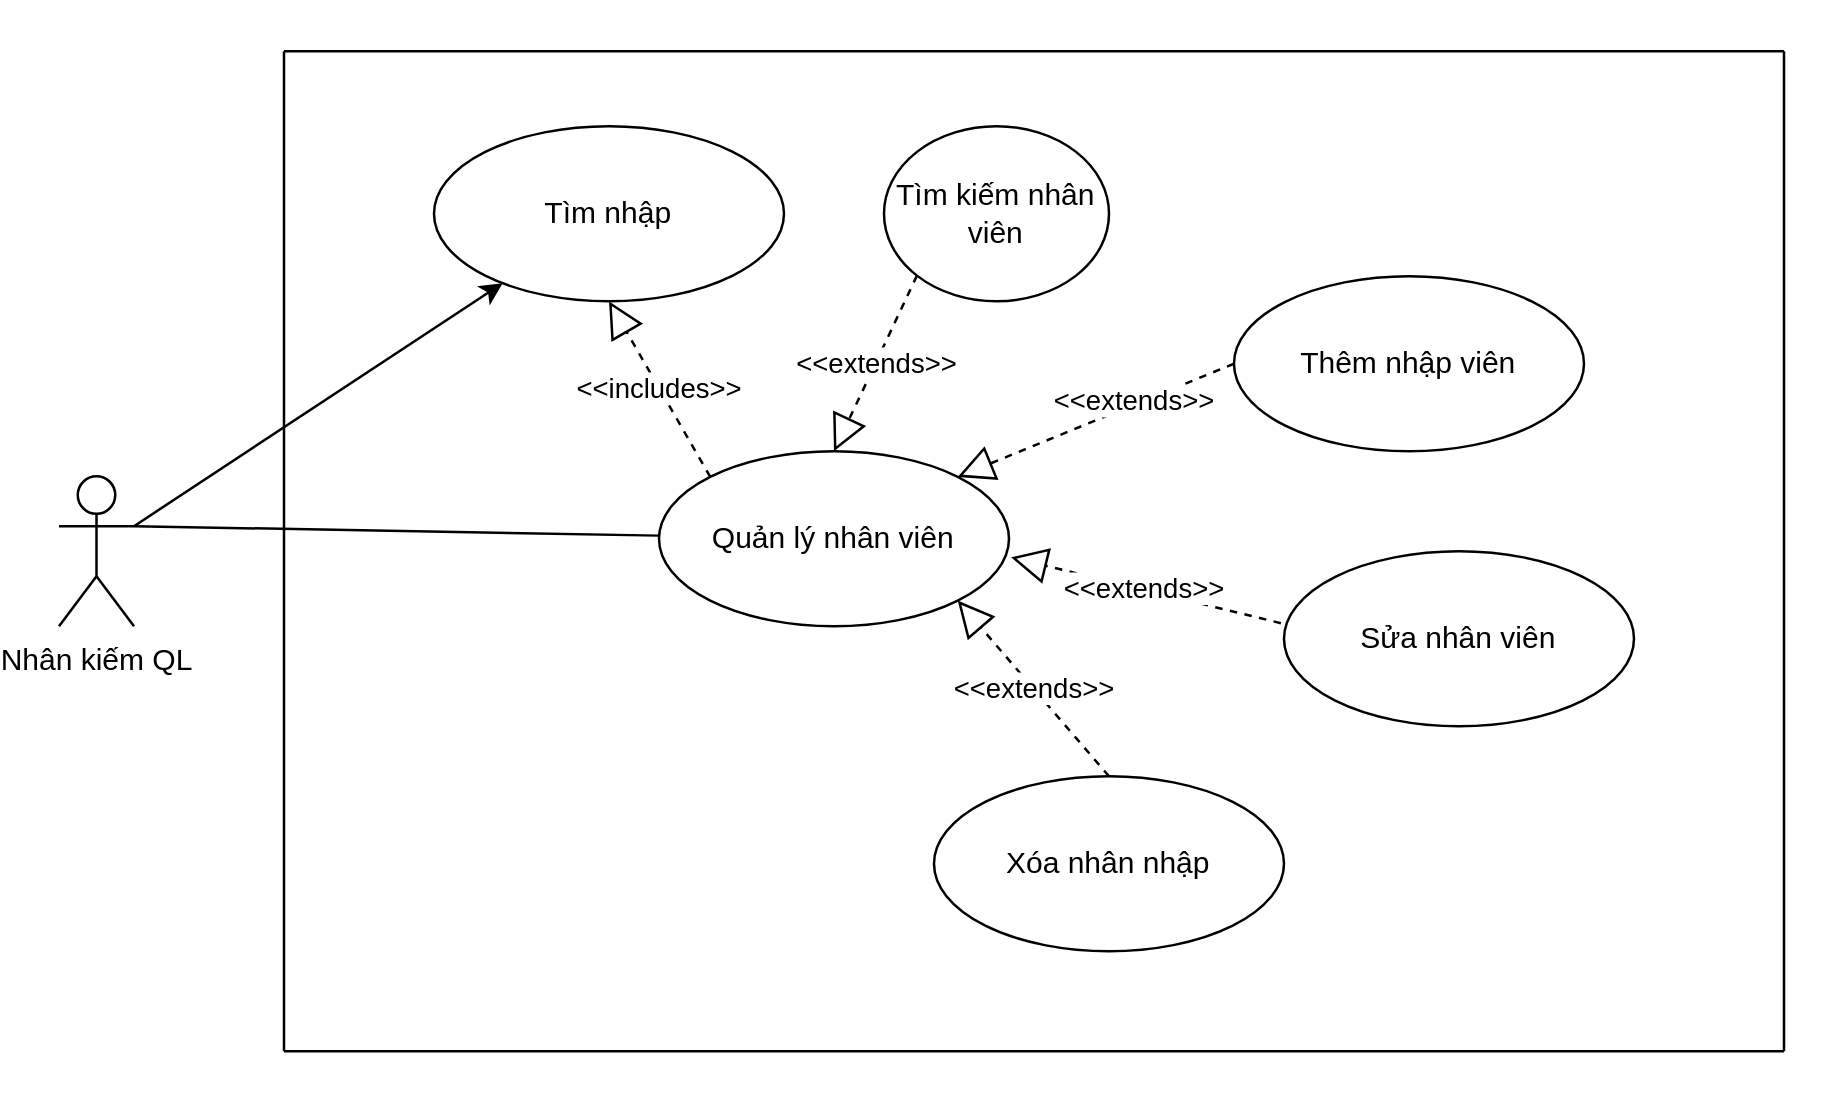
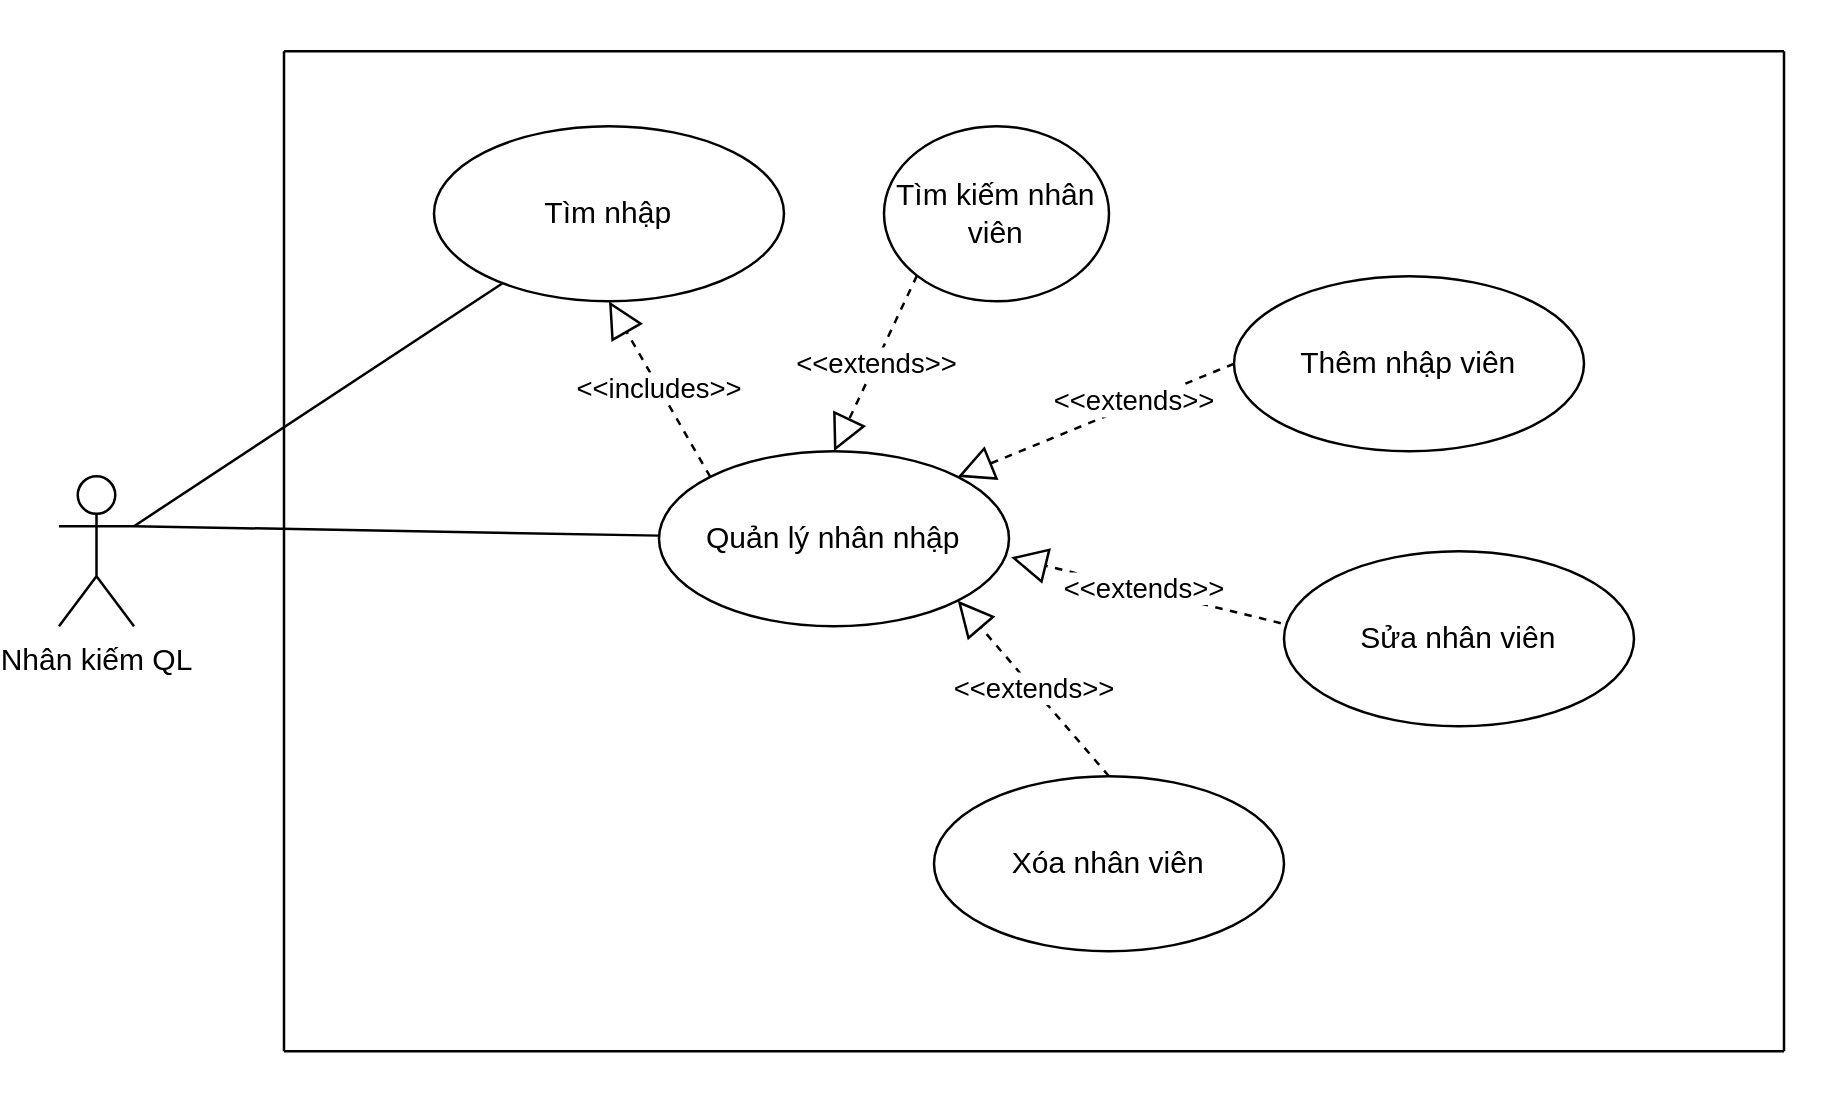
(487, 293) -> (493, 289)
(834, 539) -> (834, 539)
(1109, 864) -> (1109, 864)
